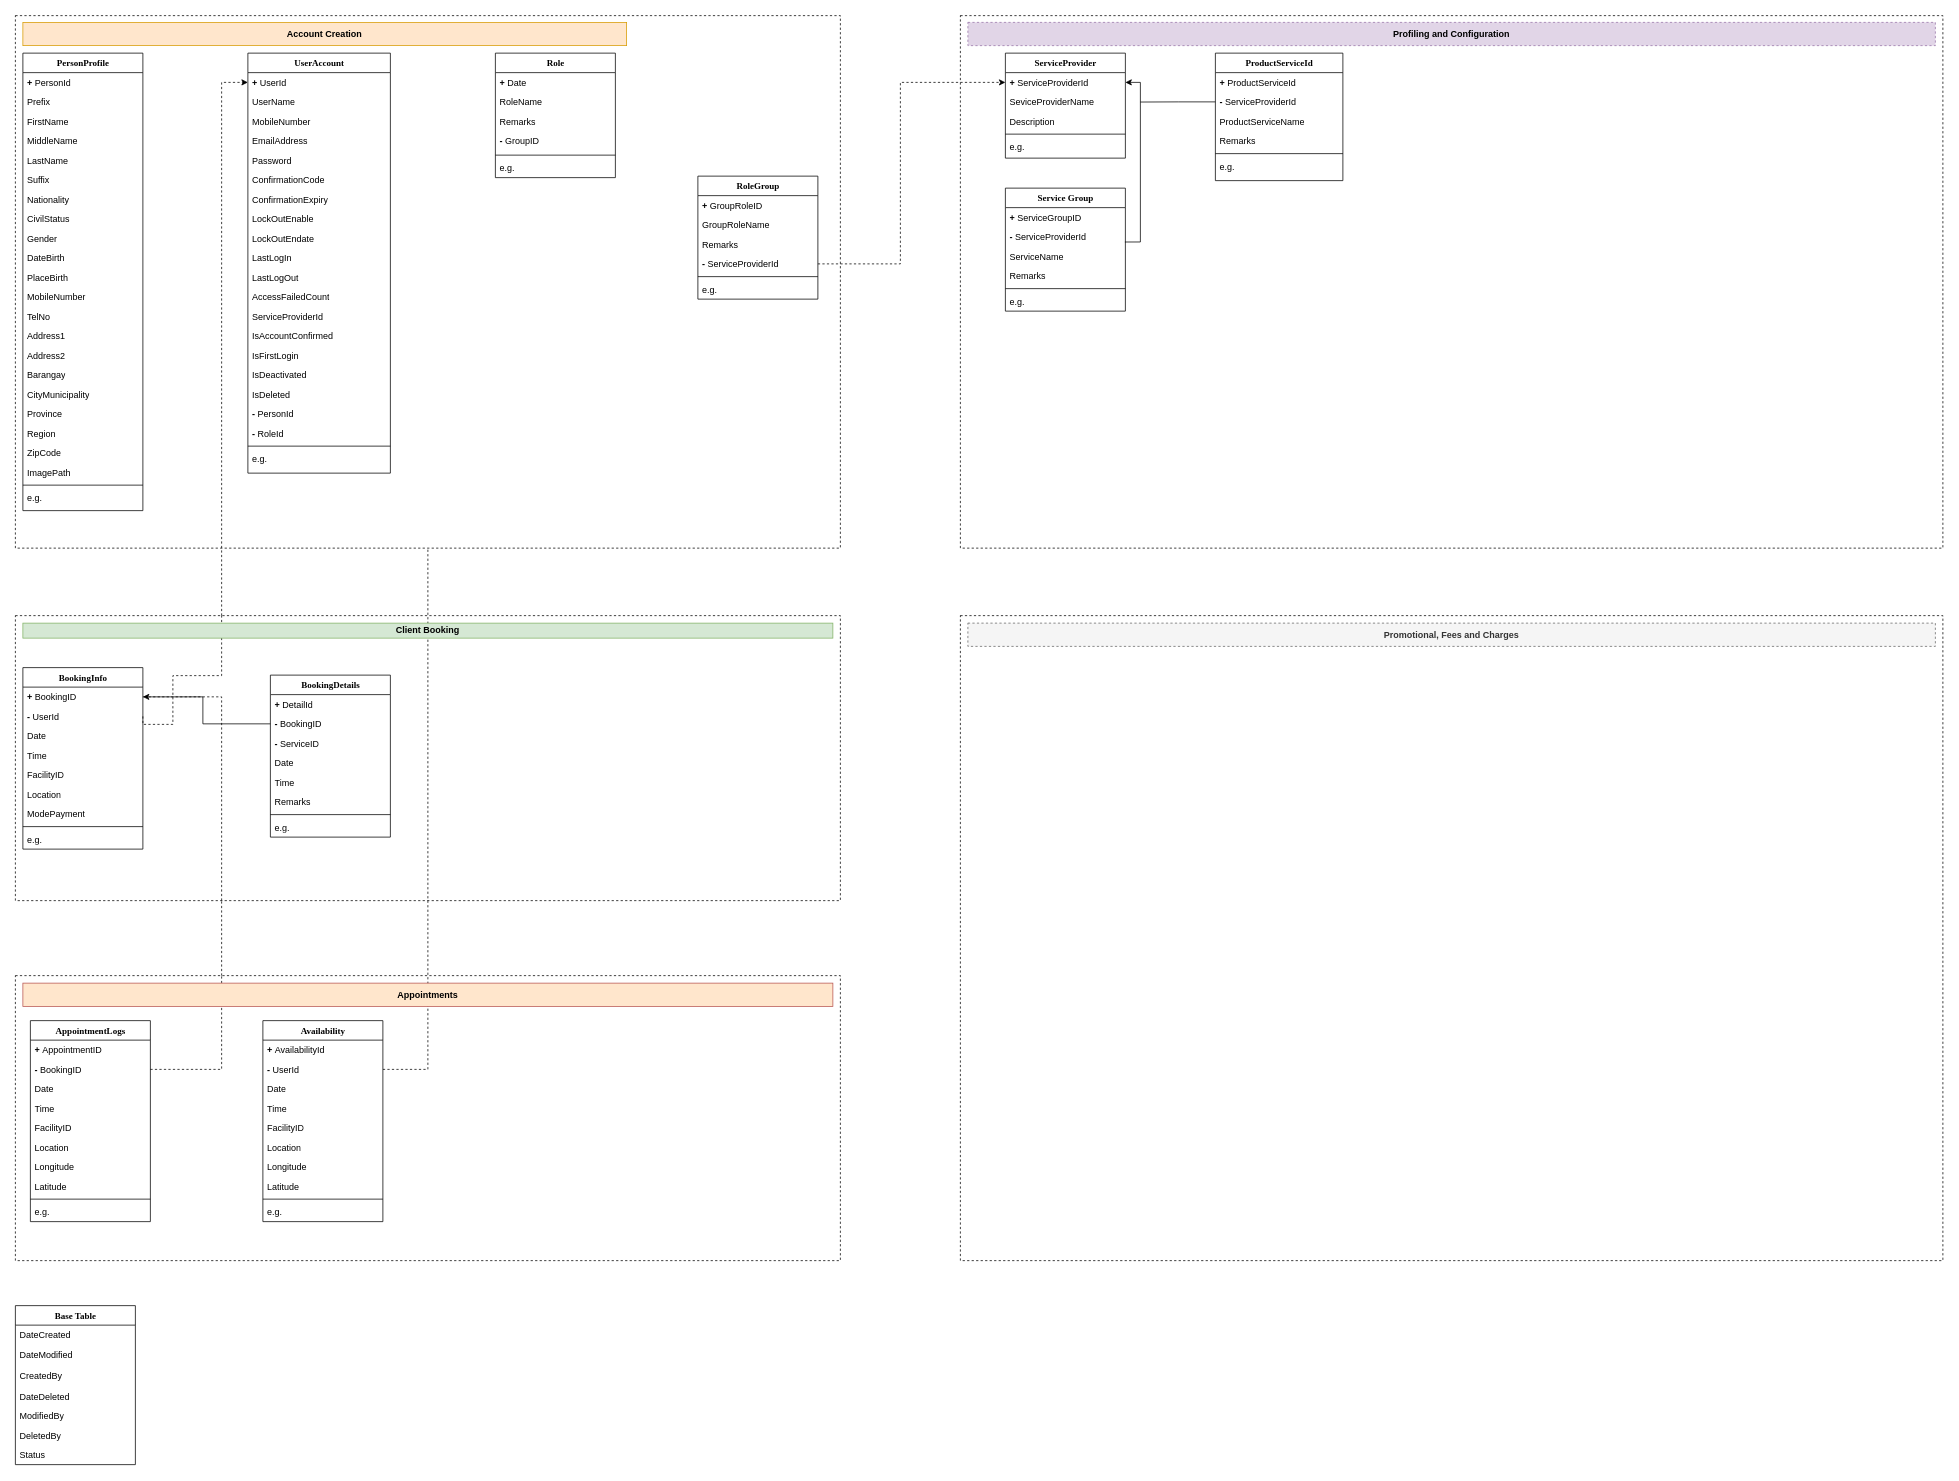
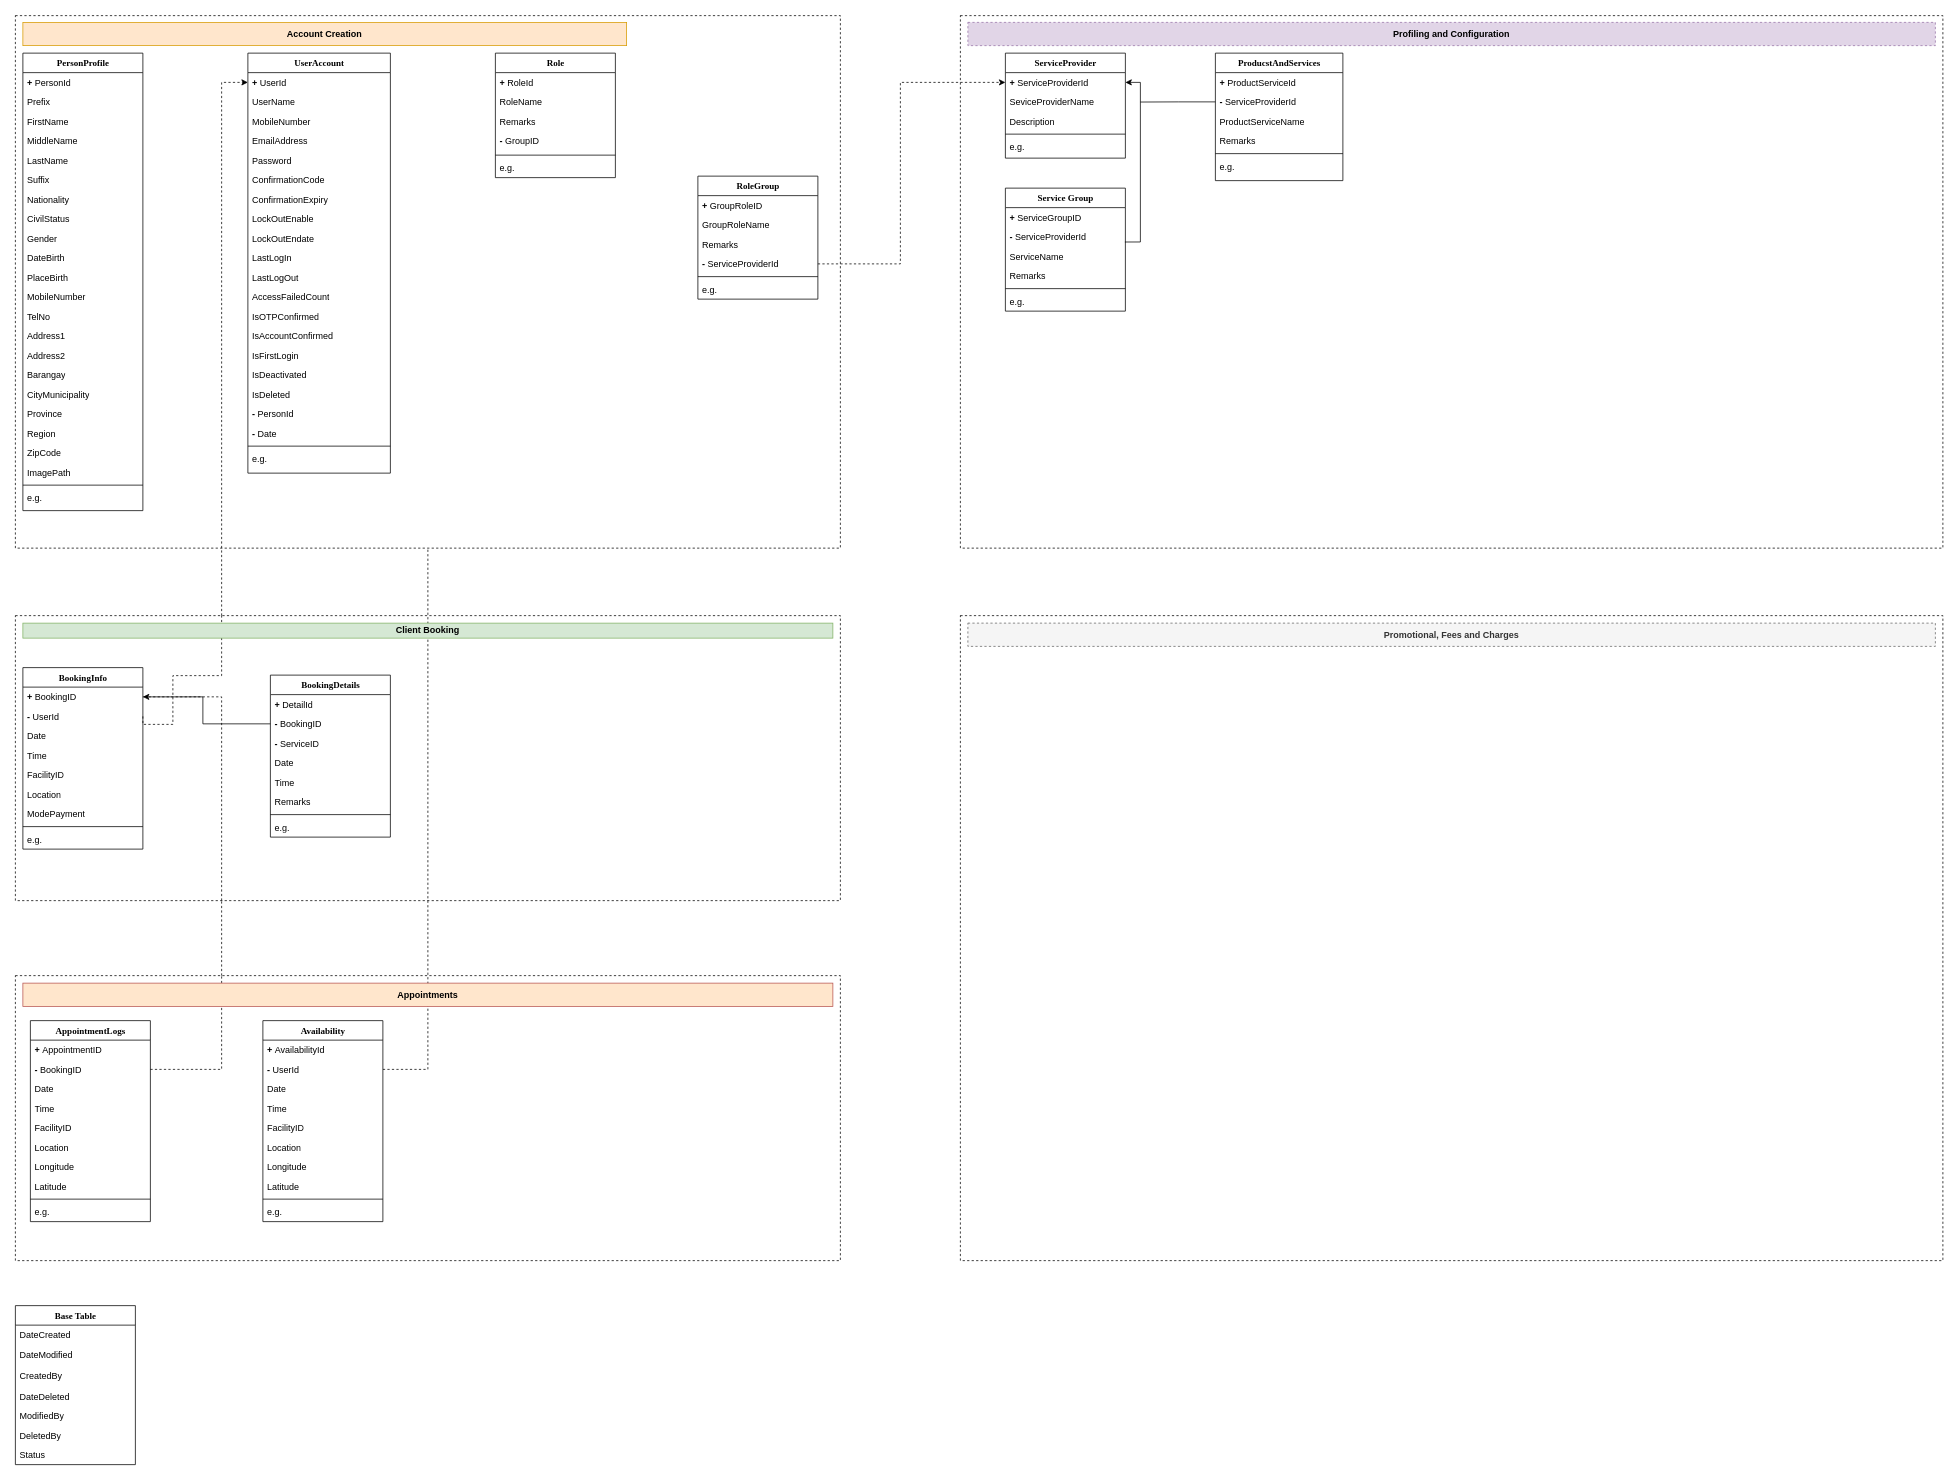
(1280, 64) -> (1280, 64)
(515, 83) -> (519, 83)
(293, 317) -> (286, 317)
(271, 434) -> (267, 434)
